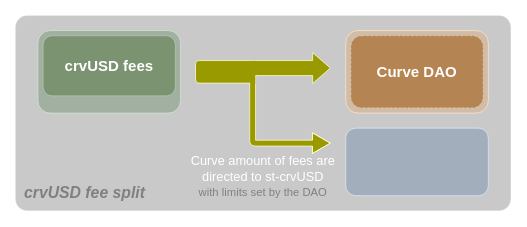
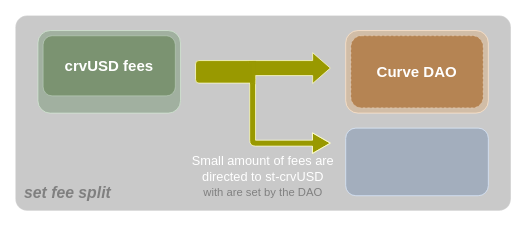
(263, 169) -> (263, 169)
(69, 192) -> (59, 192)
(263, 192) -> (263, 192)
